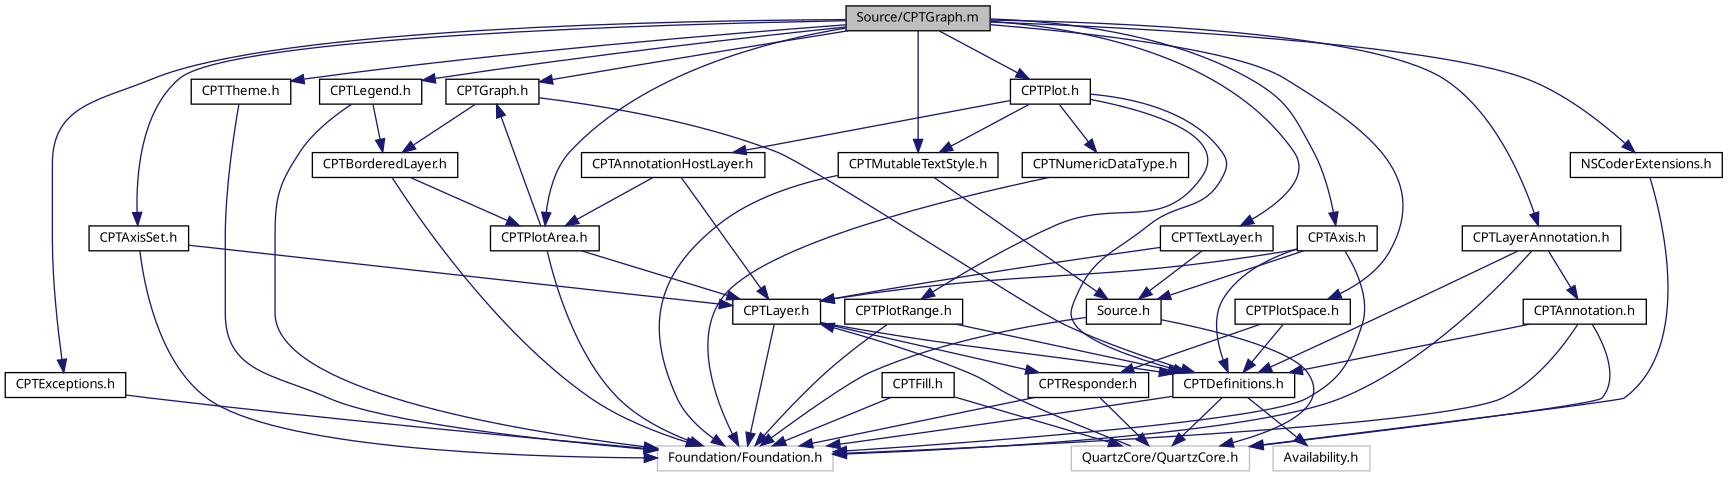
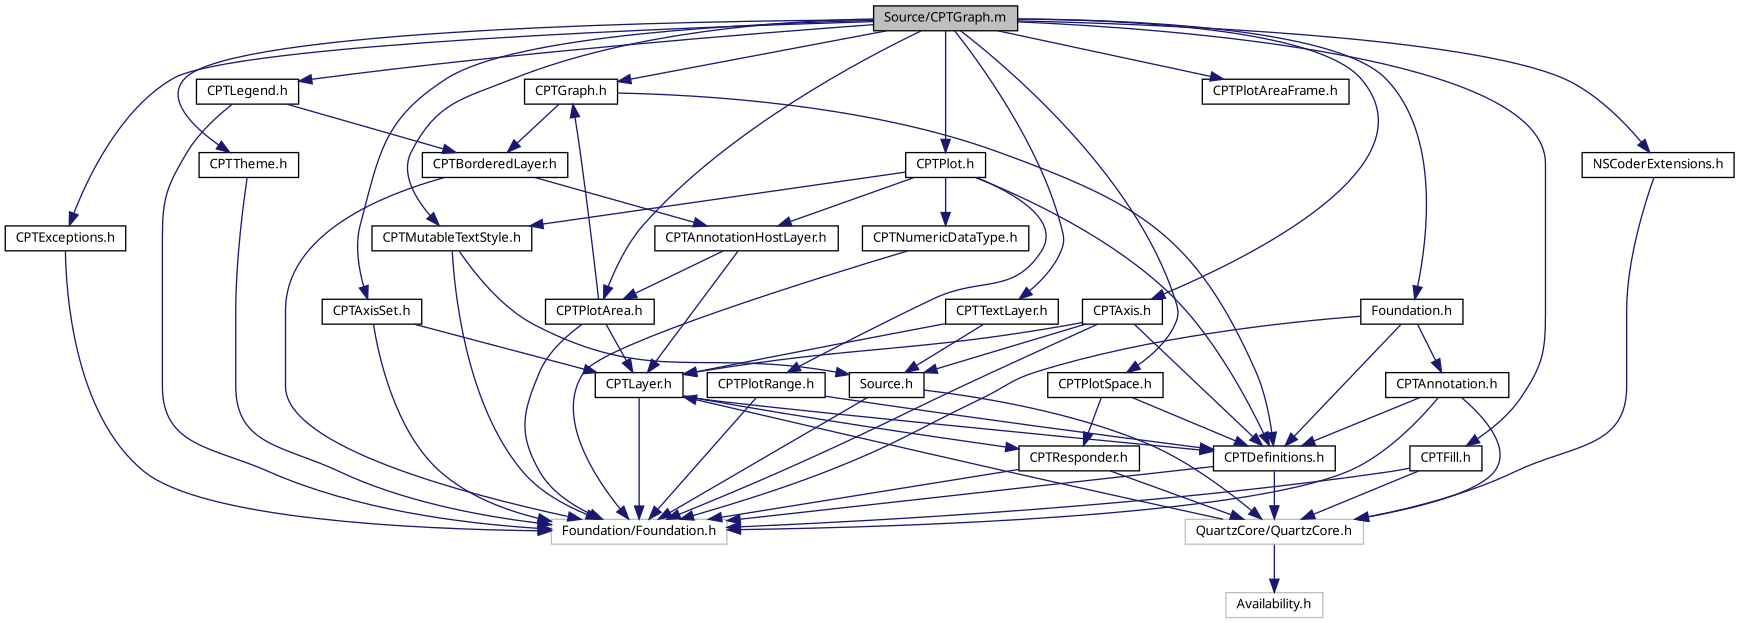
none -> (1446, 83)
none -> (1276, 92)
(459, 199) -> (615, 200)
(1542, 238) -> (1412, 312)
(1272, 417) -> (1274, 562)
